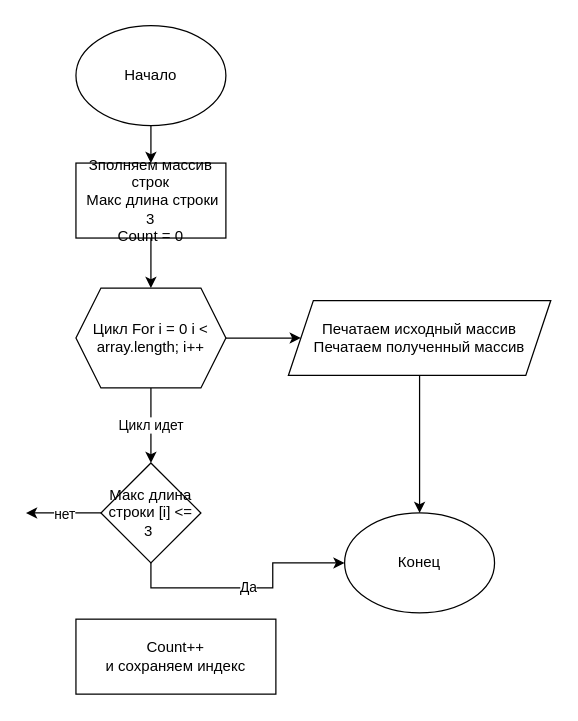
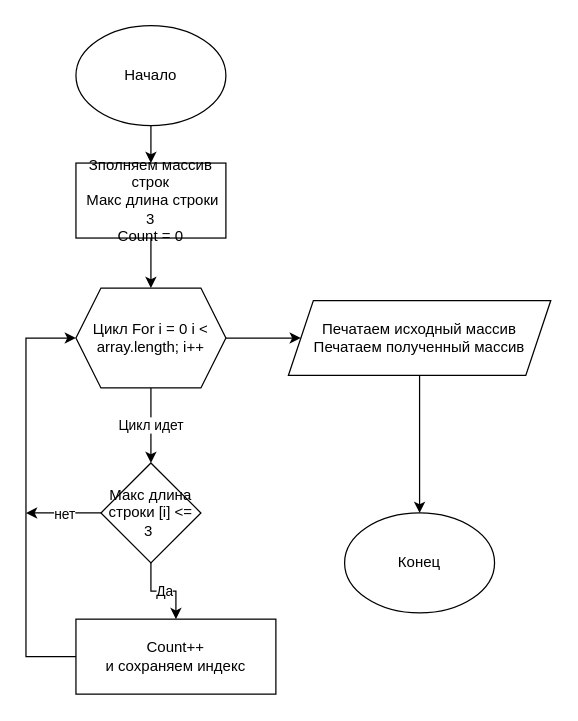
none -> (26, 502)
(254, 588) -> (170, 591)
